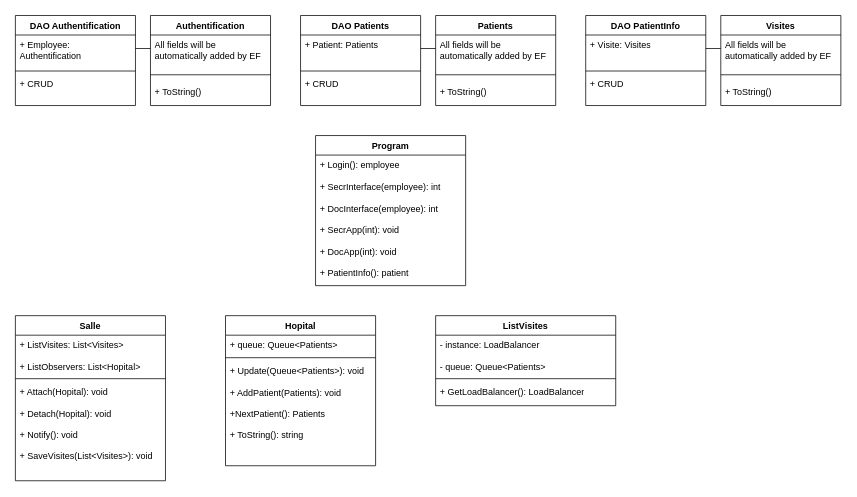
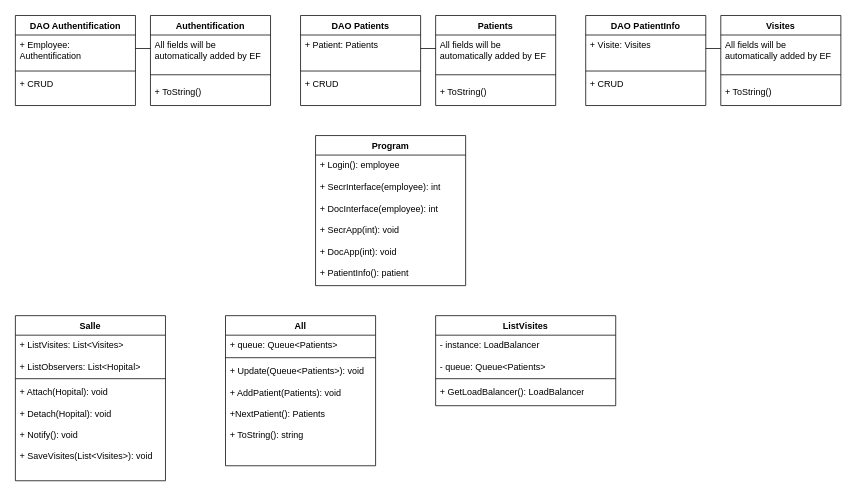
(300, 326) -> (300, 326)
